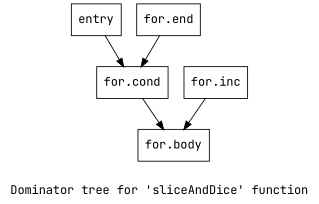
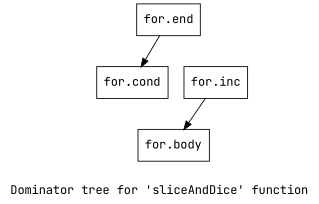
(96, 20) -> none
(151, 110) -> none
